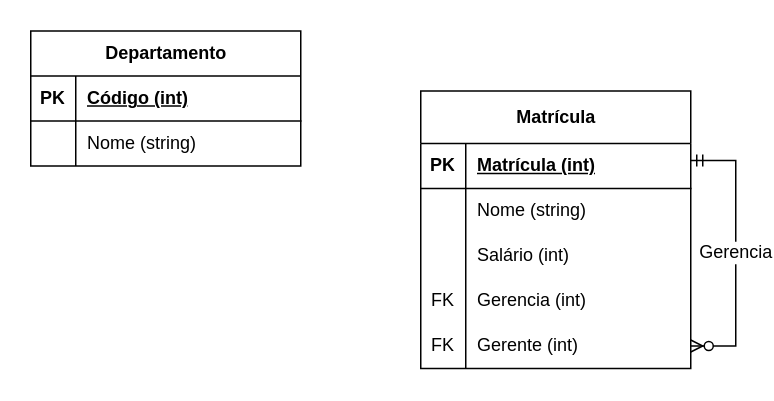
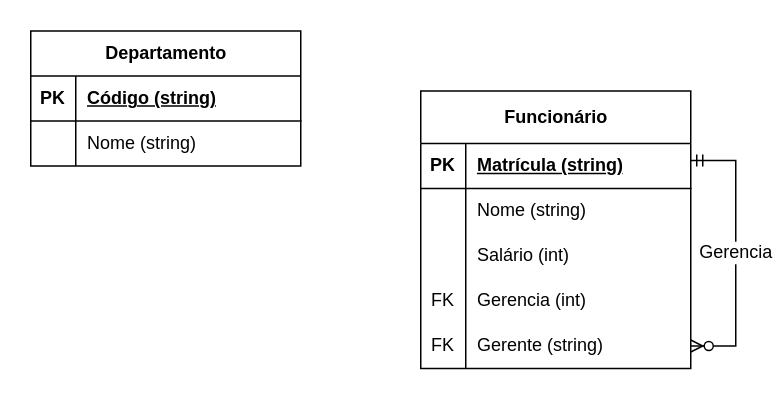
(141, 98) -> (156, 98)
(557, 118) -> (557, 118)
(546, 166) -> (561, 166)
(539, 346) -> (554, 346)
